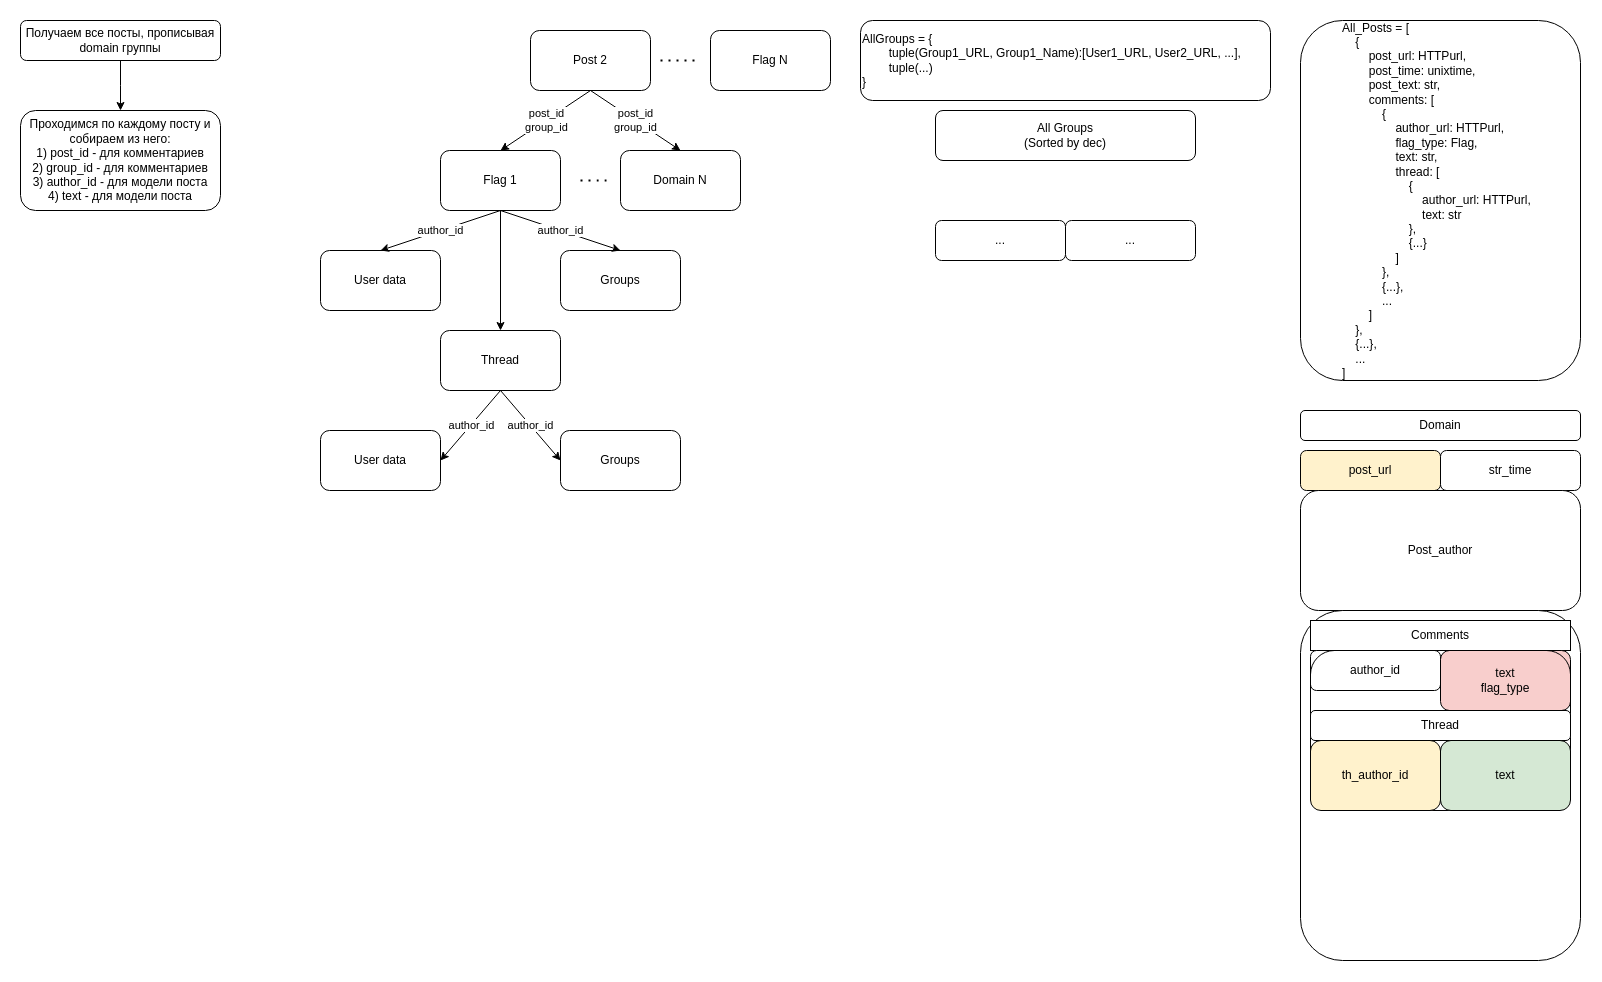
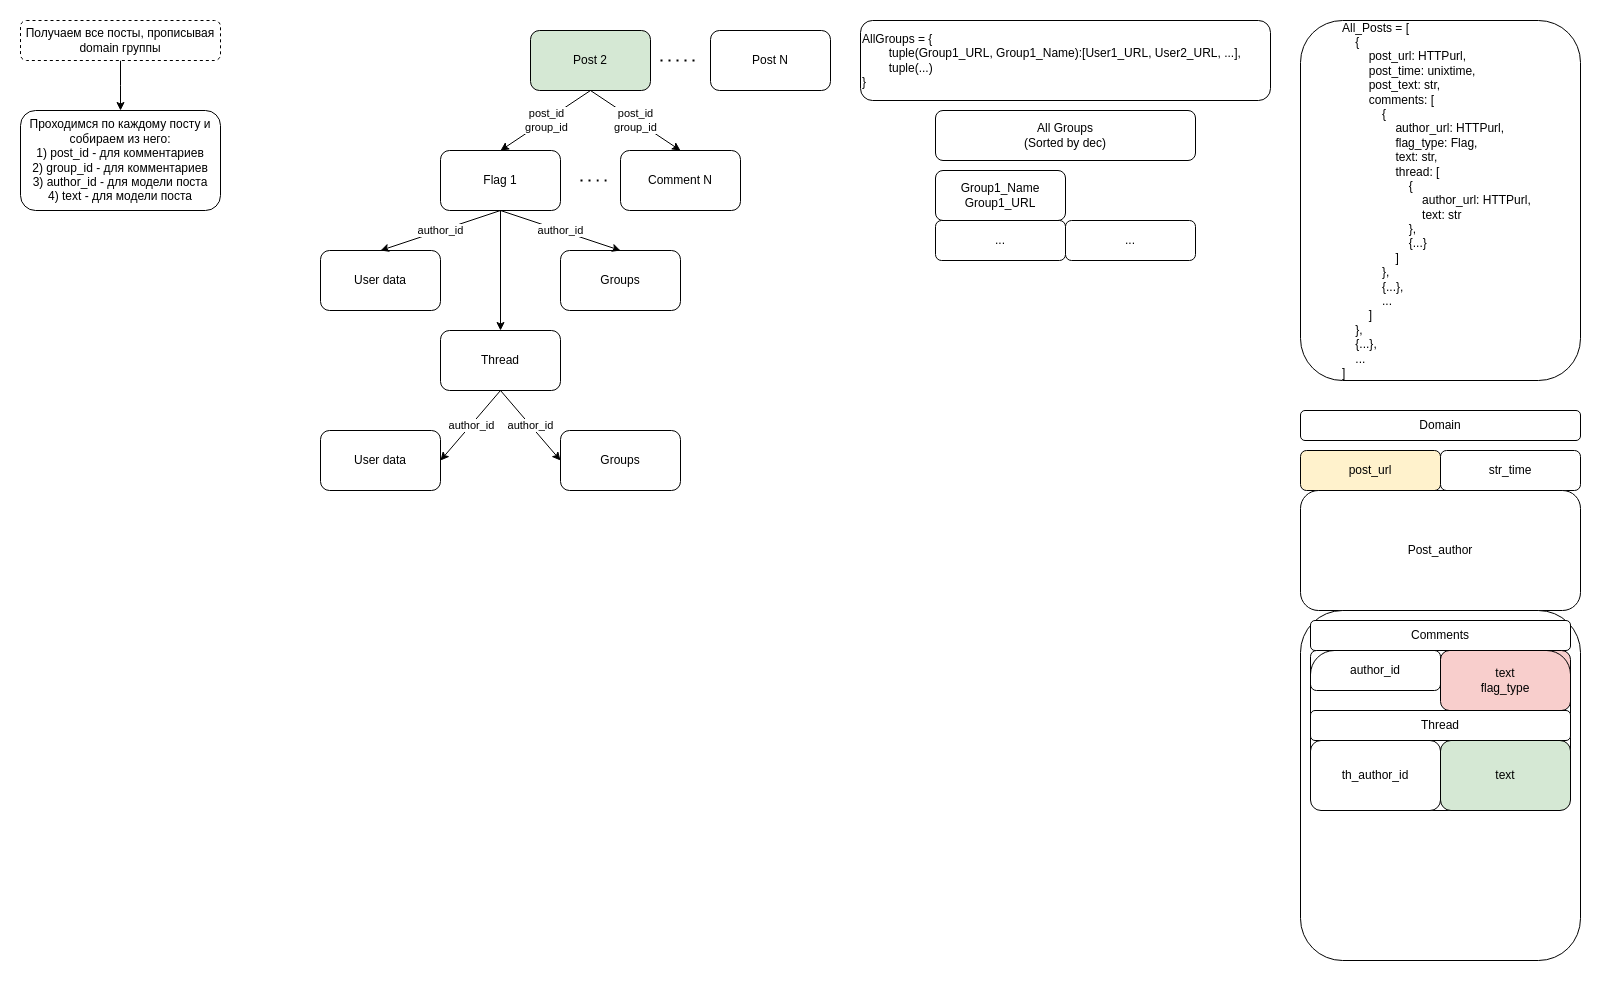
(121, 41) -> (121, 41)
(591, 61) -> (591, 61)
(771, 61) -> (771, 61)
(681, 181) -> (681, 181)
none -> (1001, 196)
(1441, 636) -> (1441, 636)
(1376, 776) -> (1376, 776)
